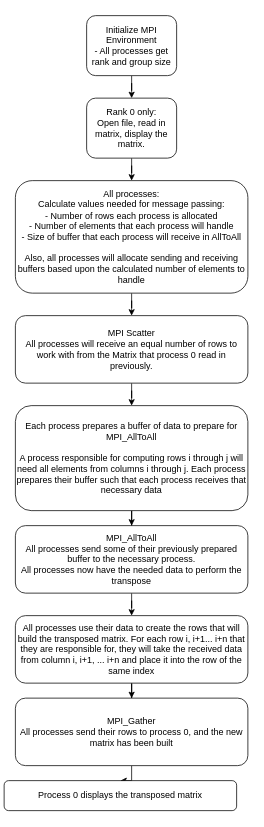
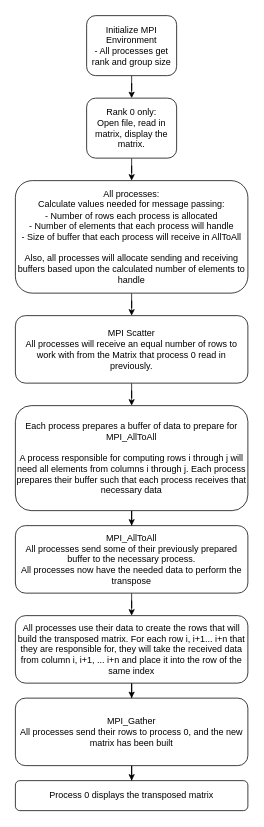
(120, 795) -> (132, 795)
